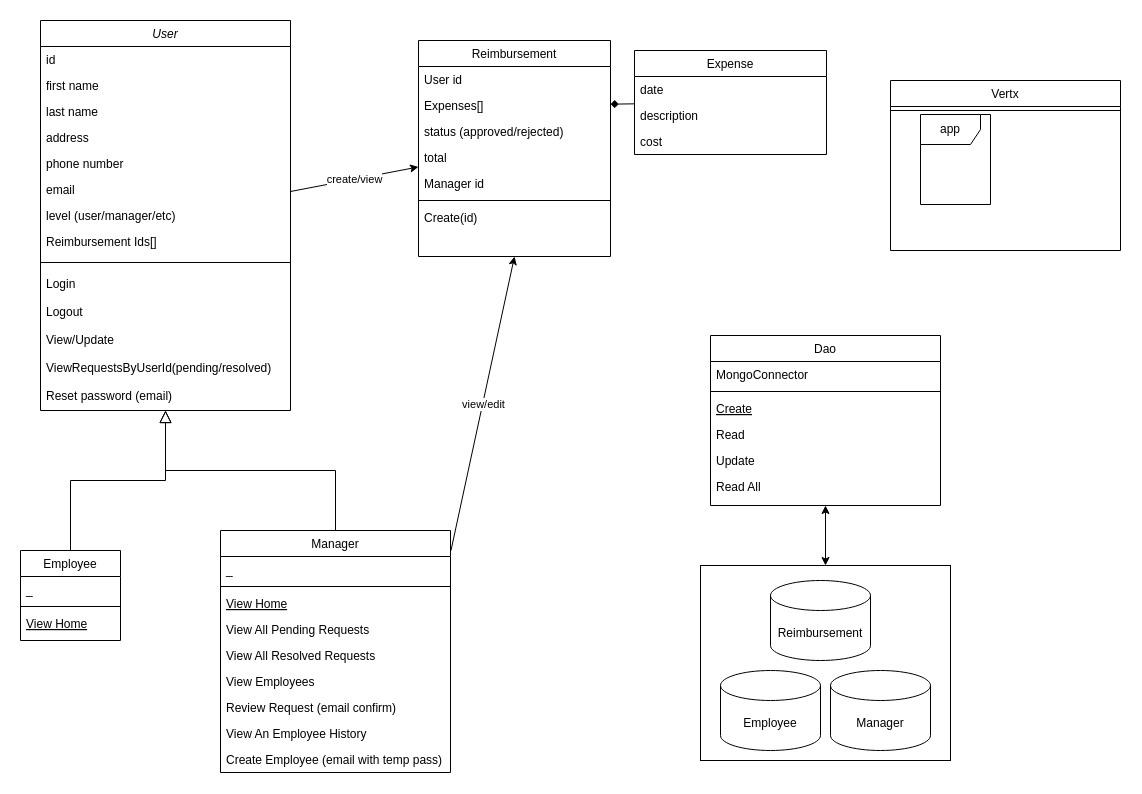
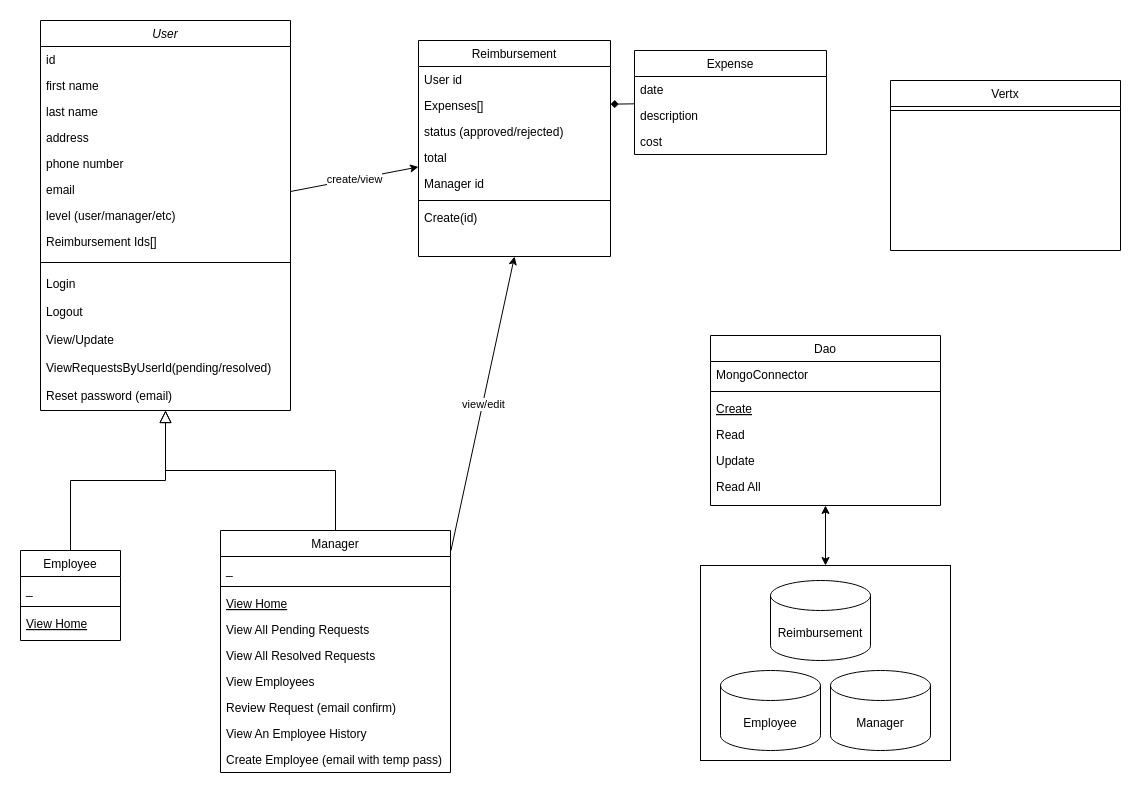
(956, 160) -> none
